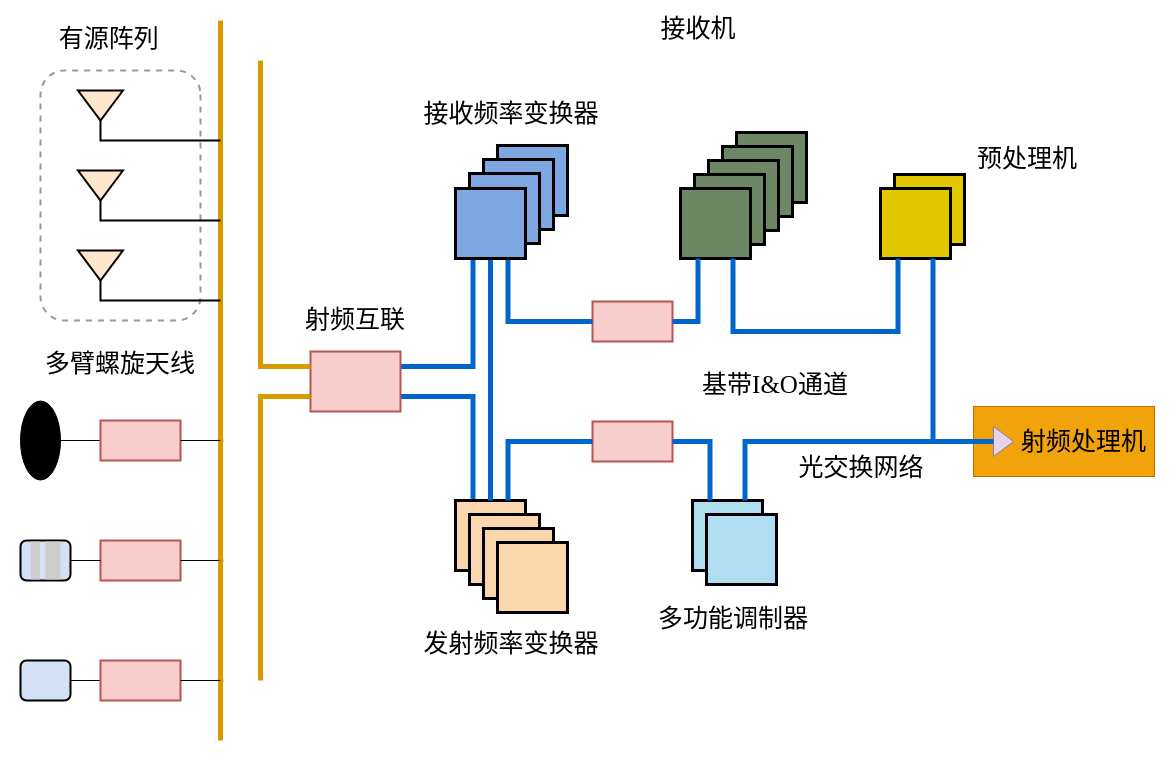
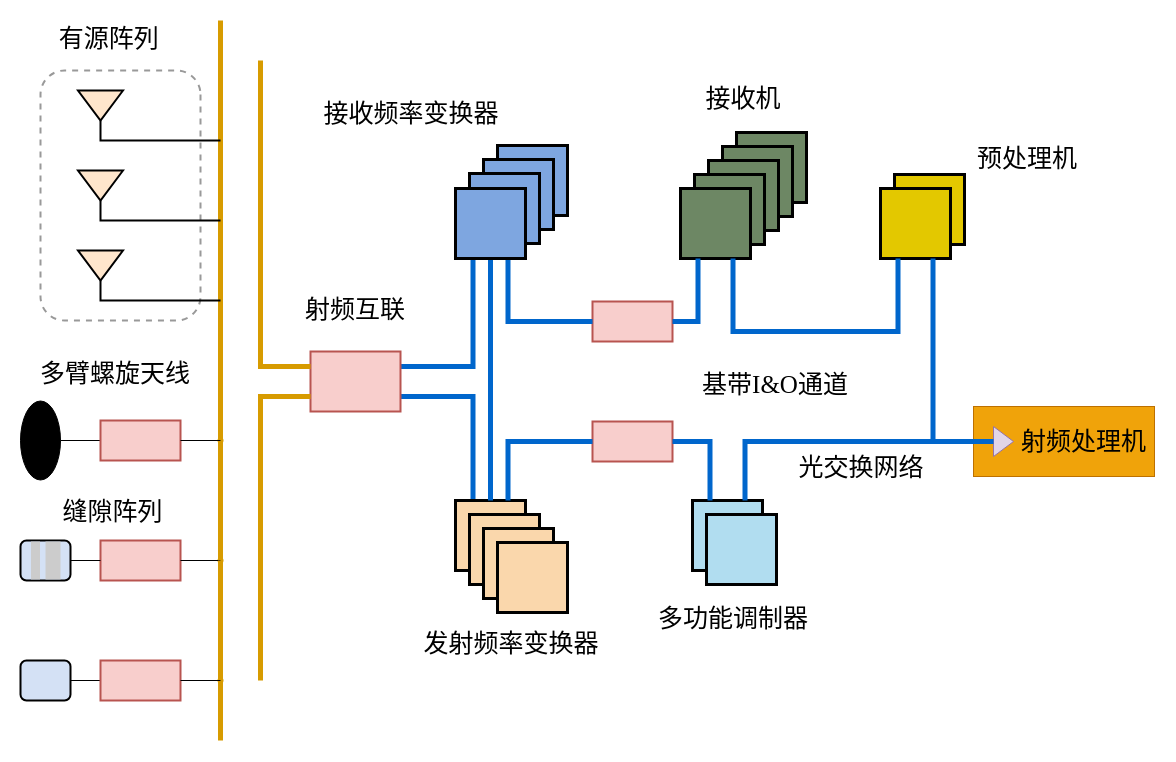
(699, 26) -> (744, 96)
(512, 111) -> (412, 111)
(356, 317) -> (356, 307)
(121, 361) -> (116, 371)
none -> (113, 509)
